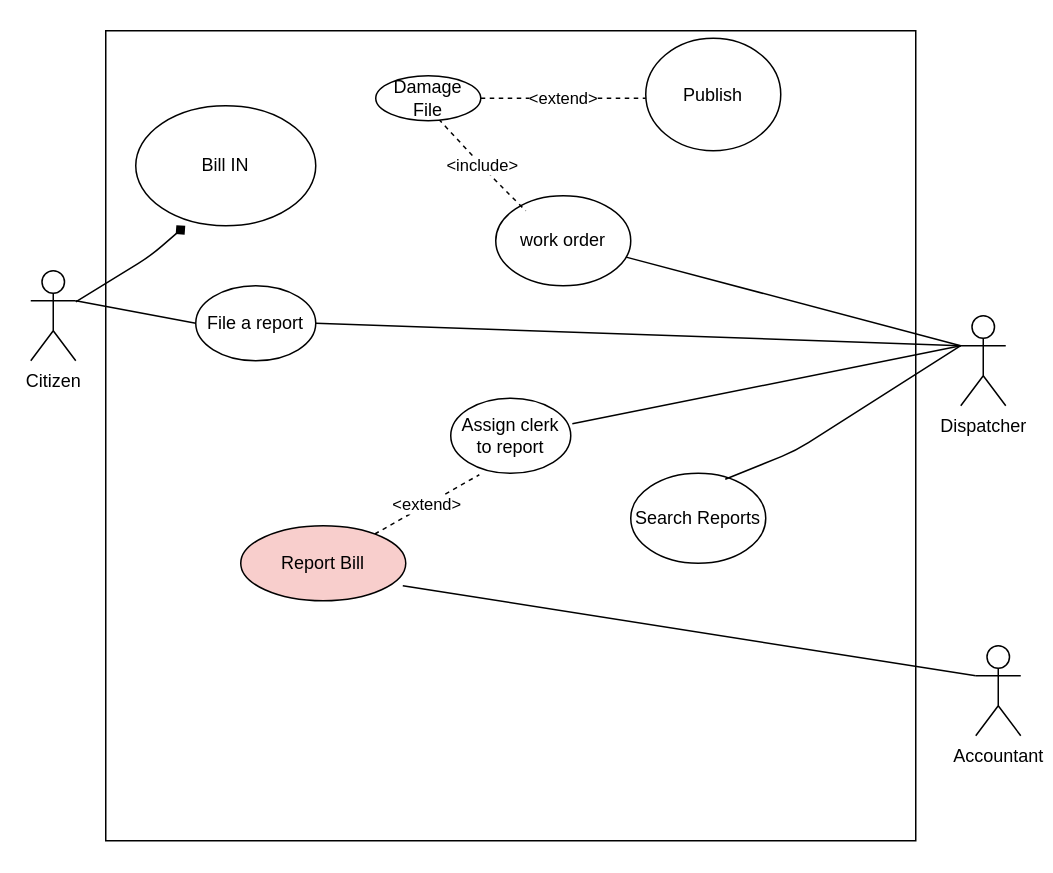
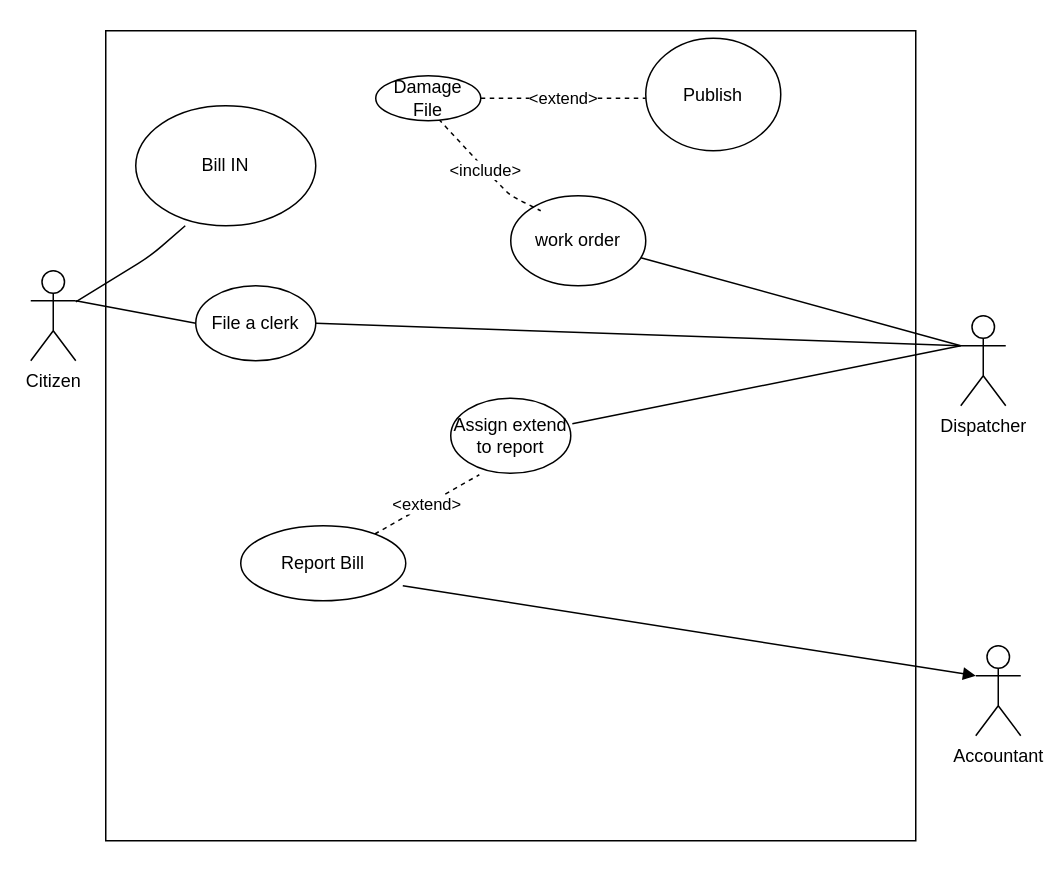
(176, 234) -> (180, 230)
(563, 241) -> (578, 241)
(256, 323) -> (256, 323)
(848, 417) -> none
(511, 436) -> (511, 436)
(698, 518) -> none
(323, 563) -> (323, 563)
(967, 674) -> (962, 674)
